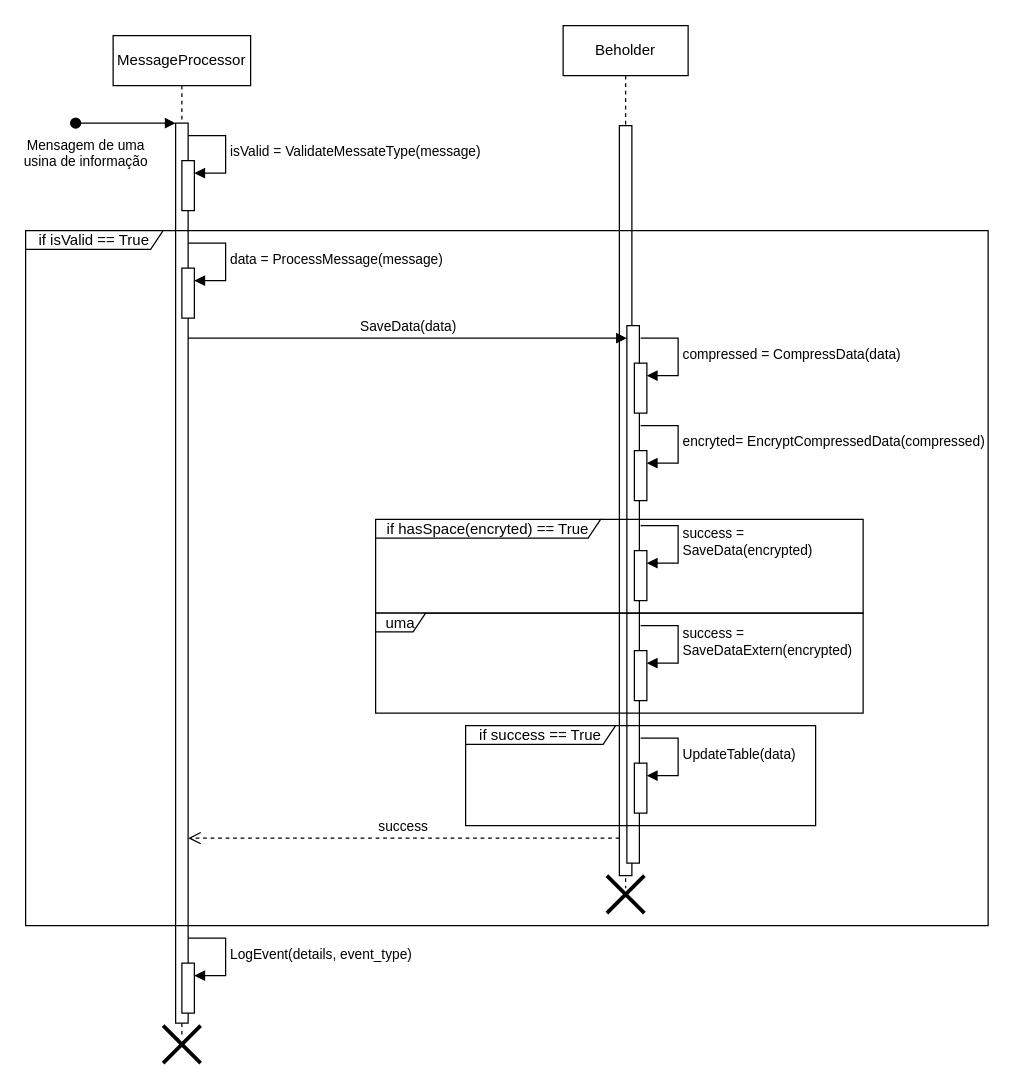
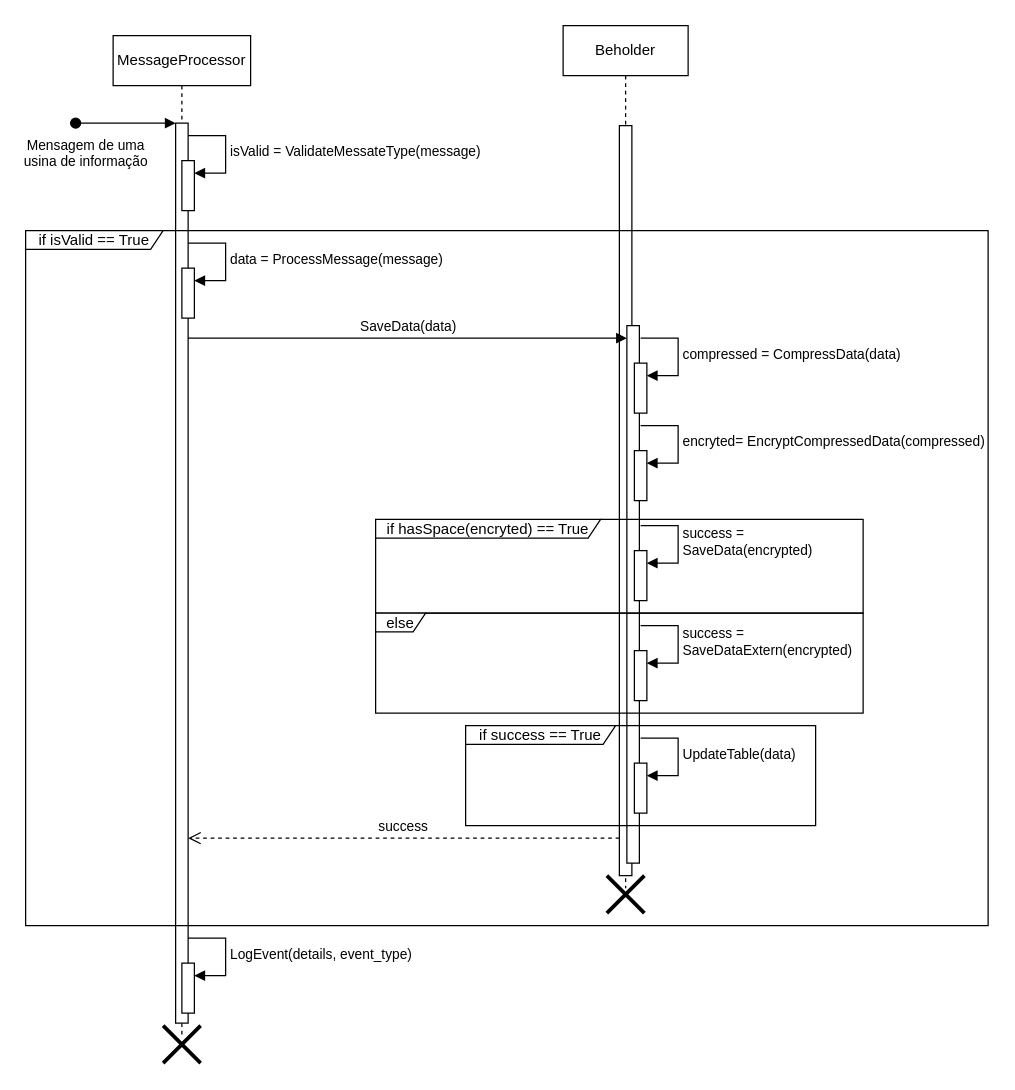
(401, 623) -> (401, 623)
